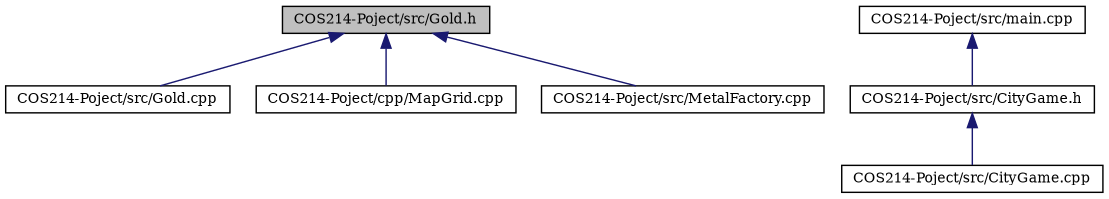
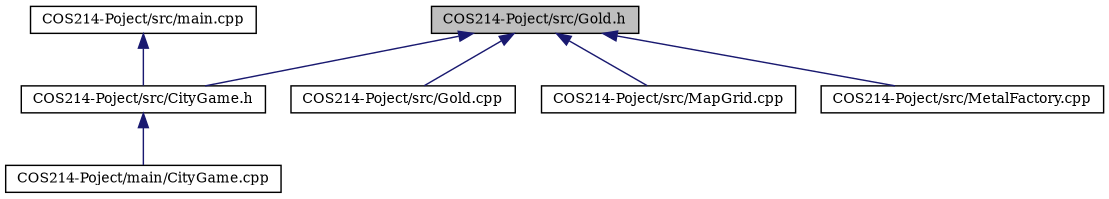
none -> (332, 61)
(386, 99) -> (669, 99)
(972, 179) -> (143, 179)
